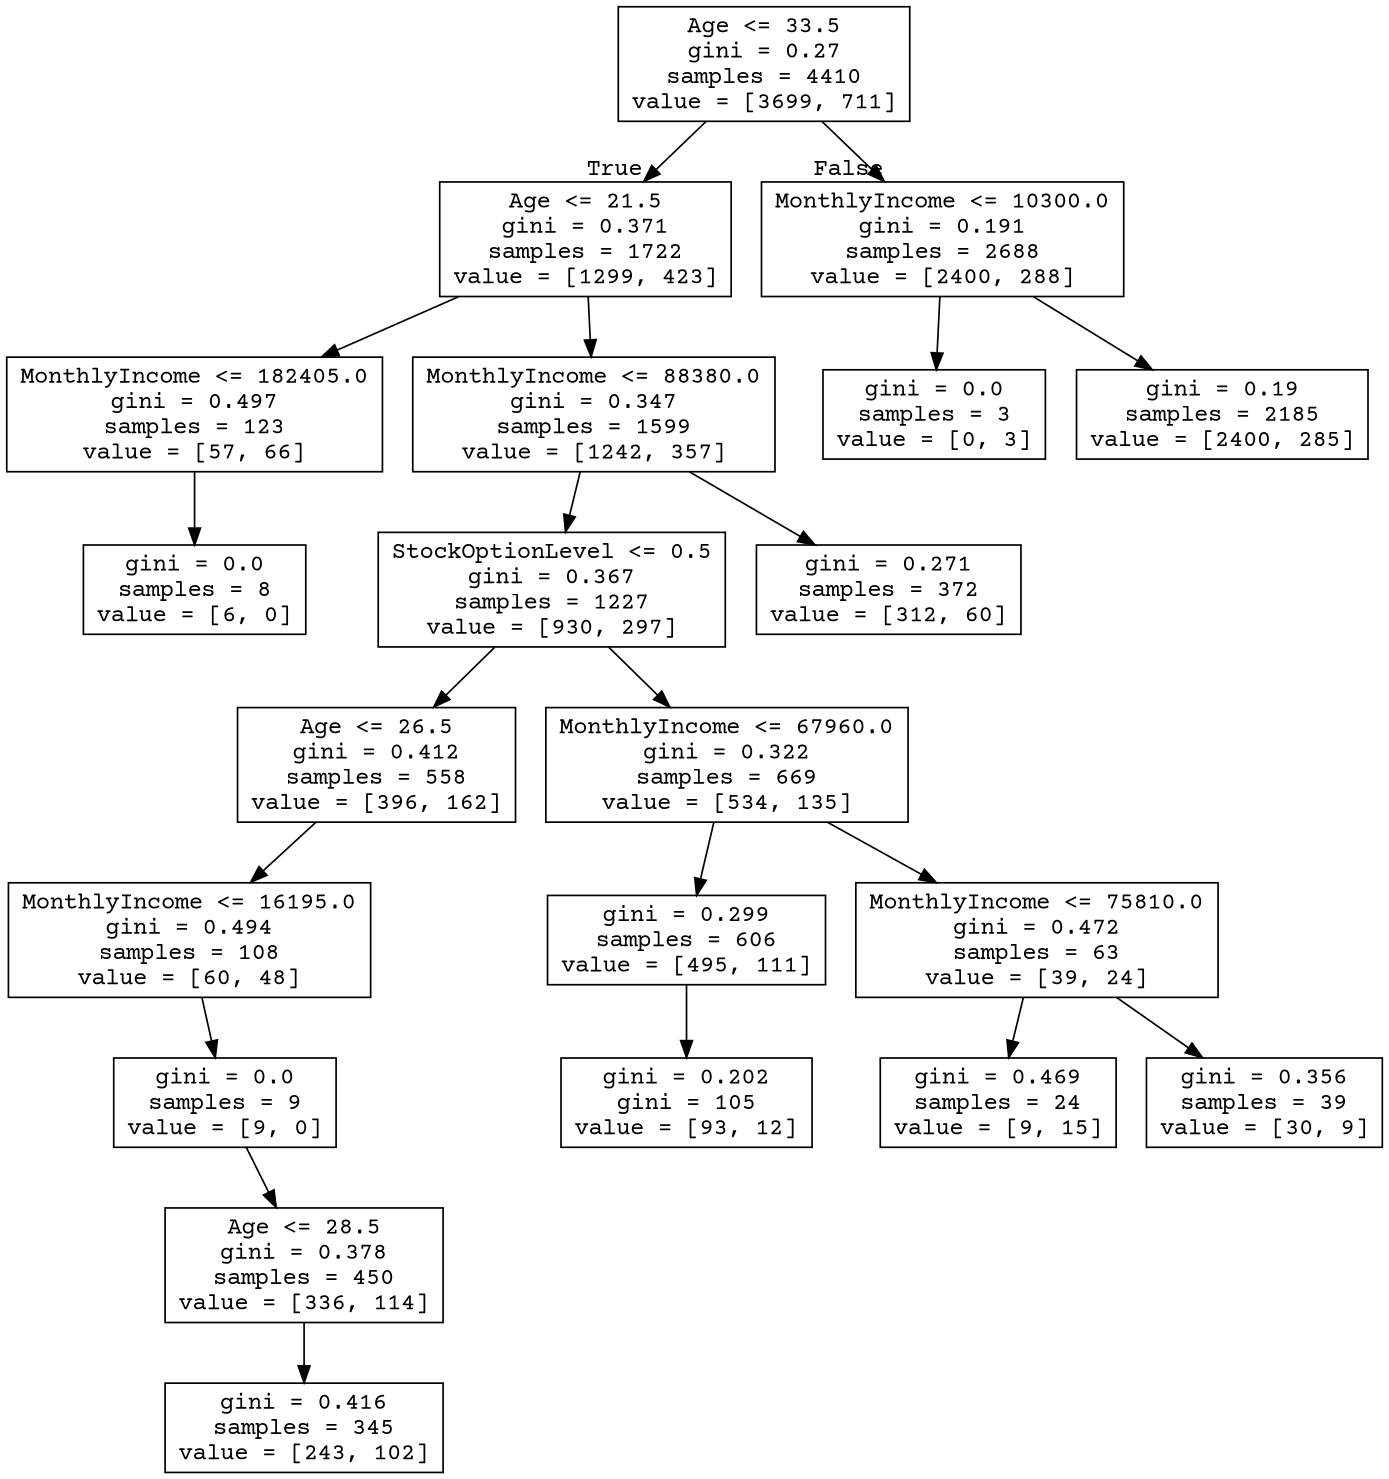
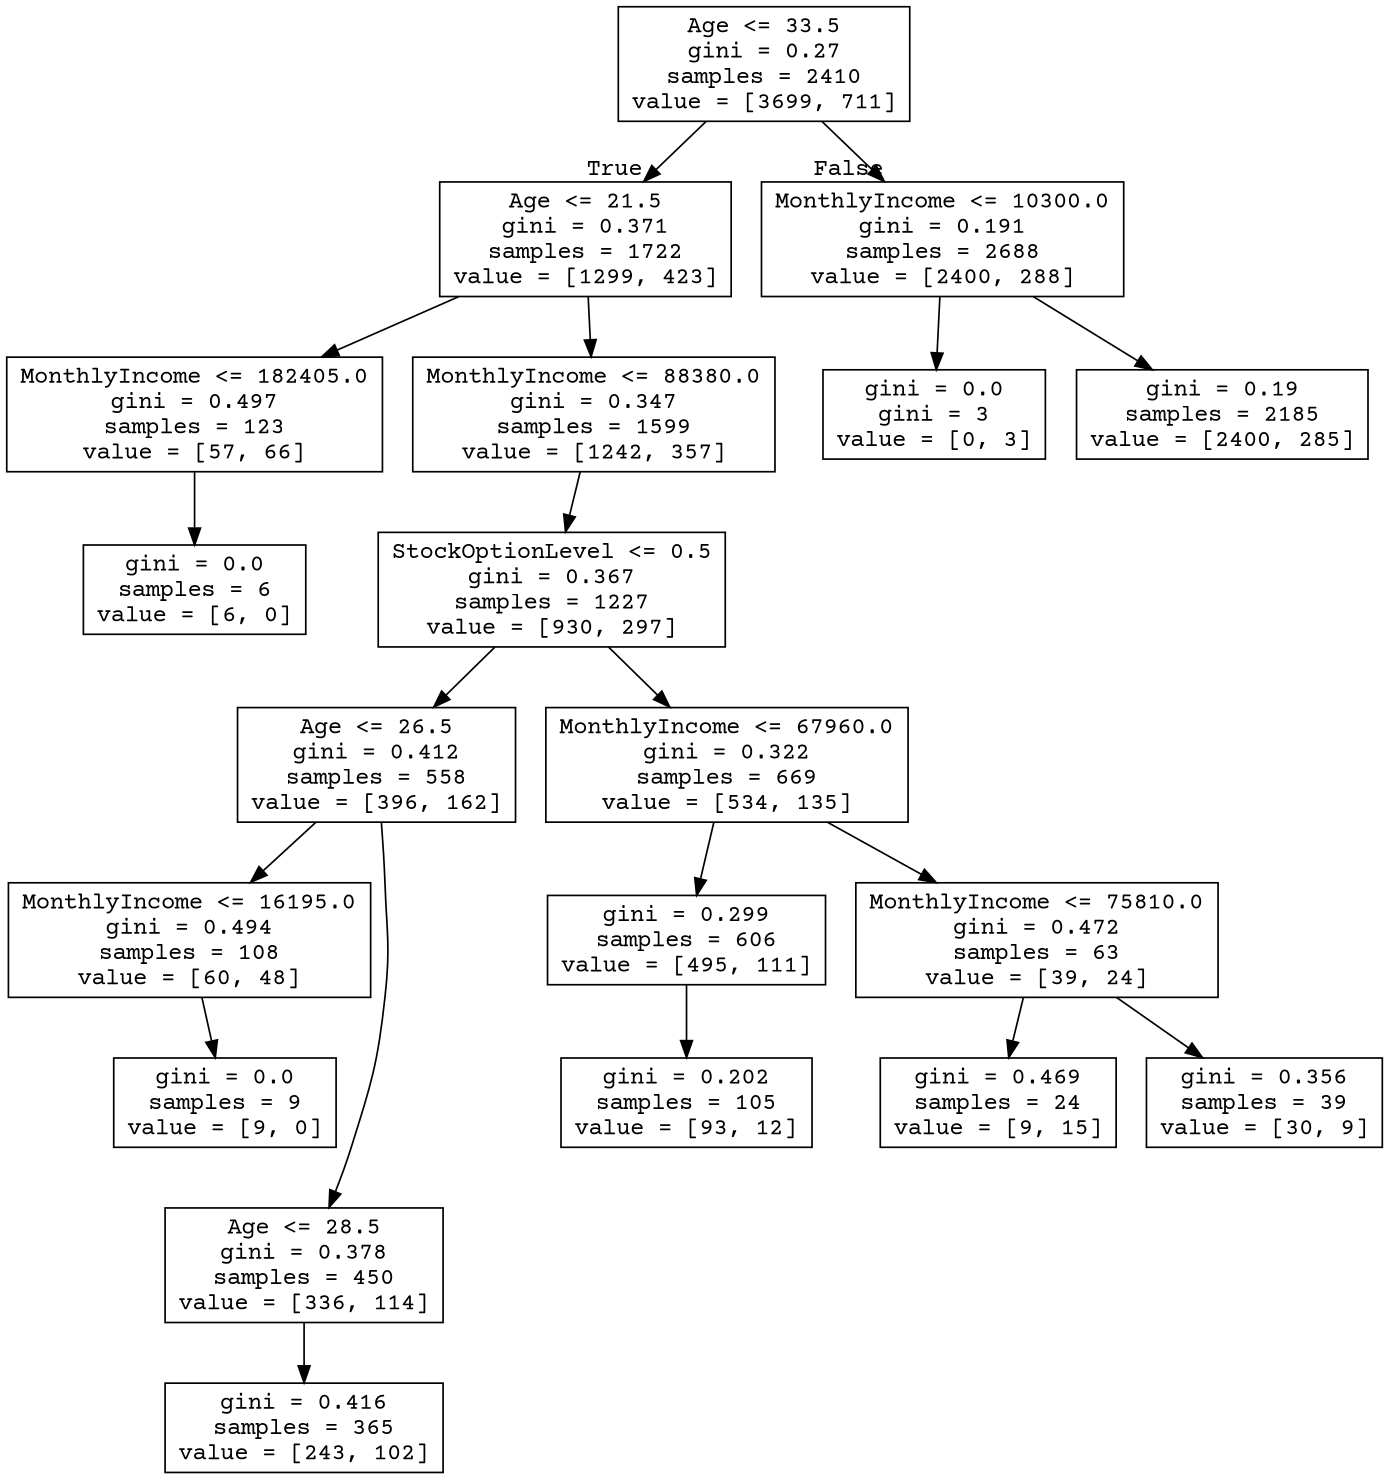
(764, 64) -> (764, 64)
(934, 414) -> (934, 414)
(195, 590) -> (195, 590)
(889, 590) -> none
(687, 1103) -> (687, 1103)
(258, 1170) -> (383, 1010)
(304, 1428) -> (304, 1428)
